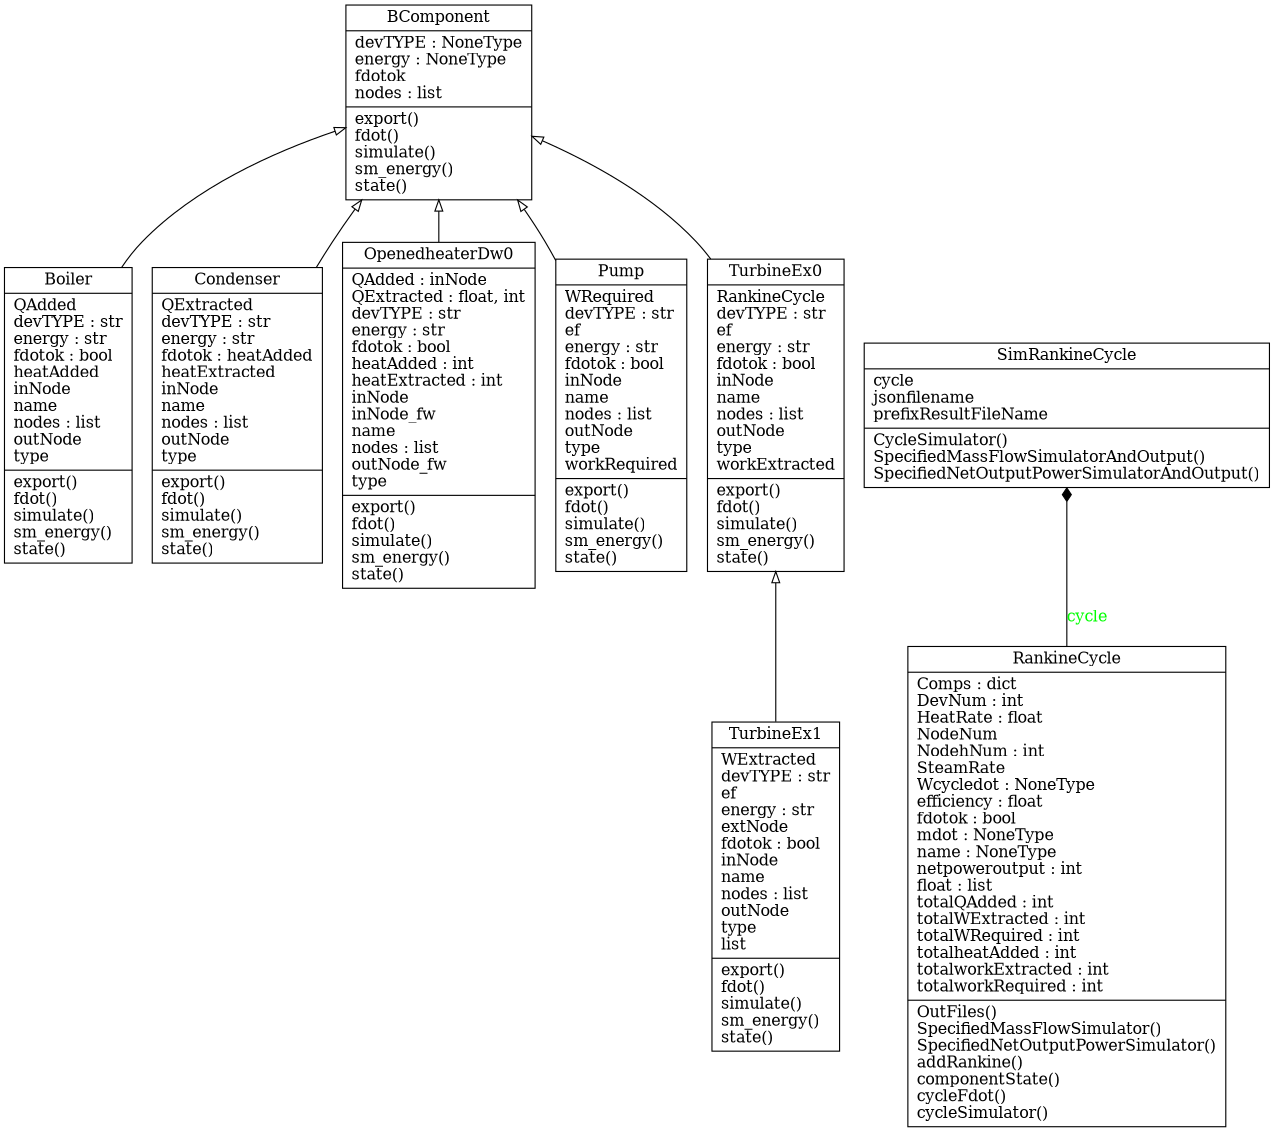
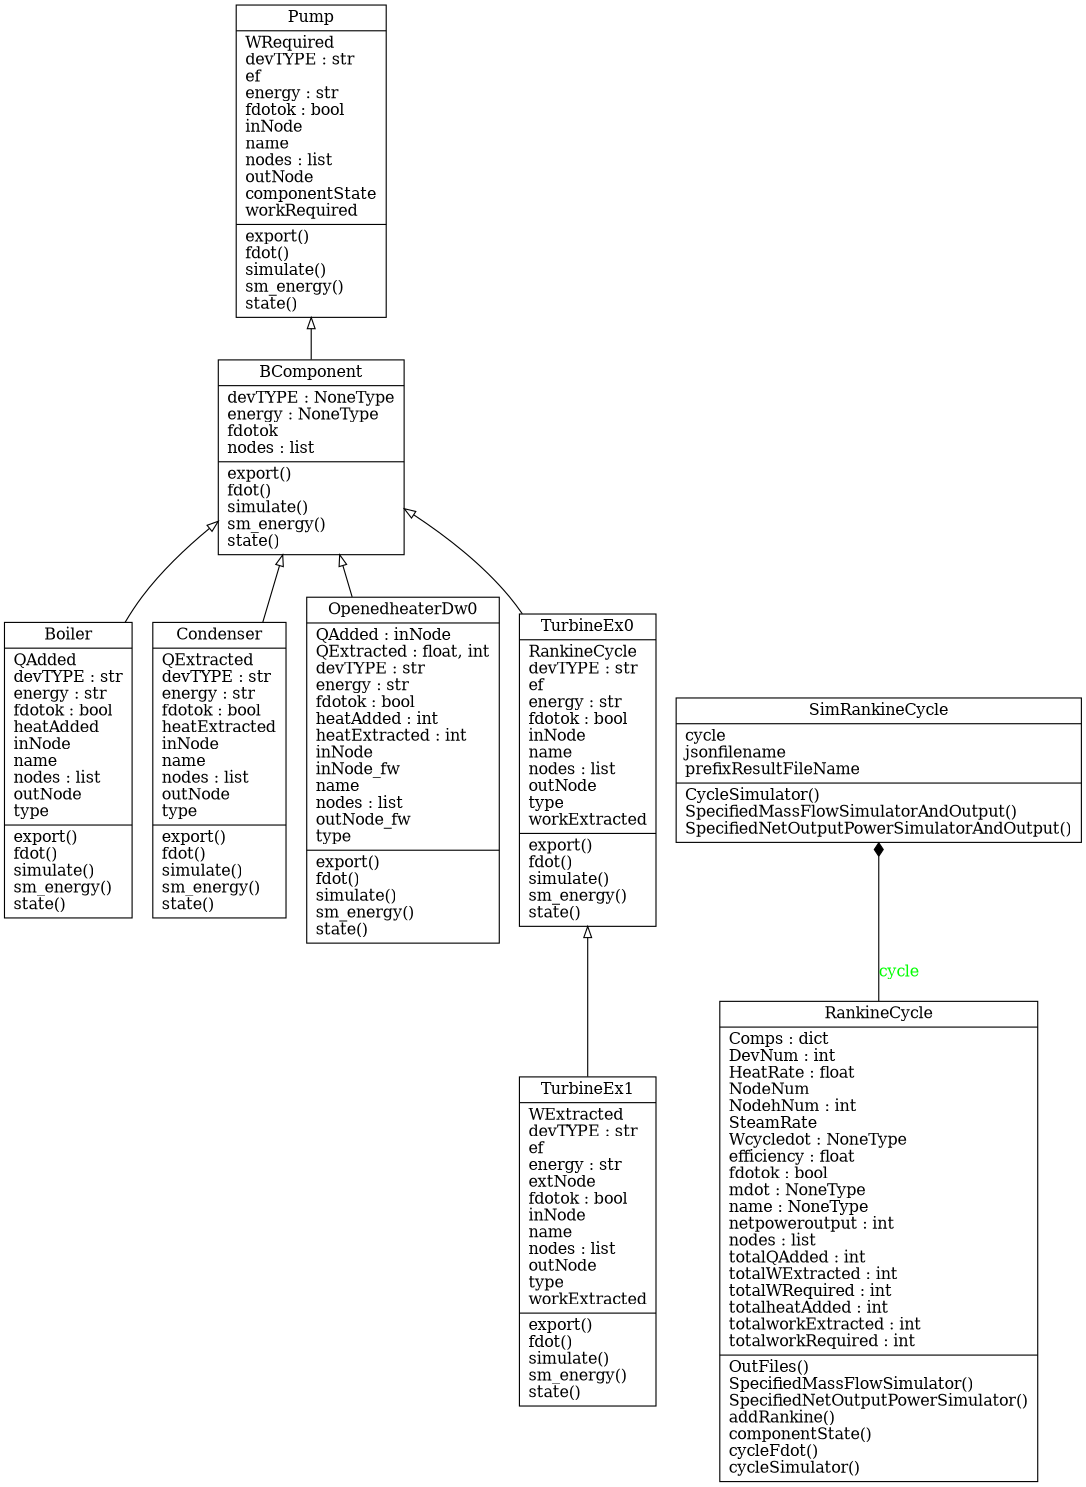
(541, 234) -> (311, 344)
(237, 356) -> (212, 711)
(583, 448) -> (311, 194)
(955, 886) -> (773, 1241)
(734, 945) -> (588, 1300)
